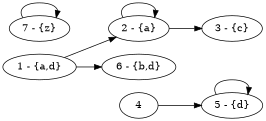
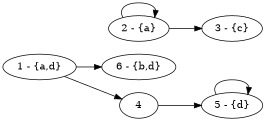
(40, 28) -> none
(87, 49) -> (90, 86)
